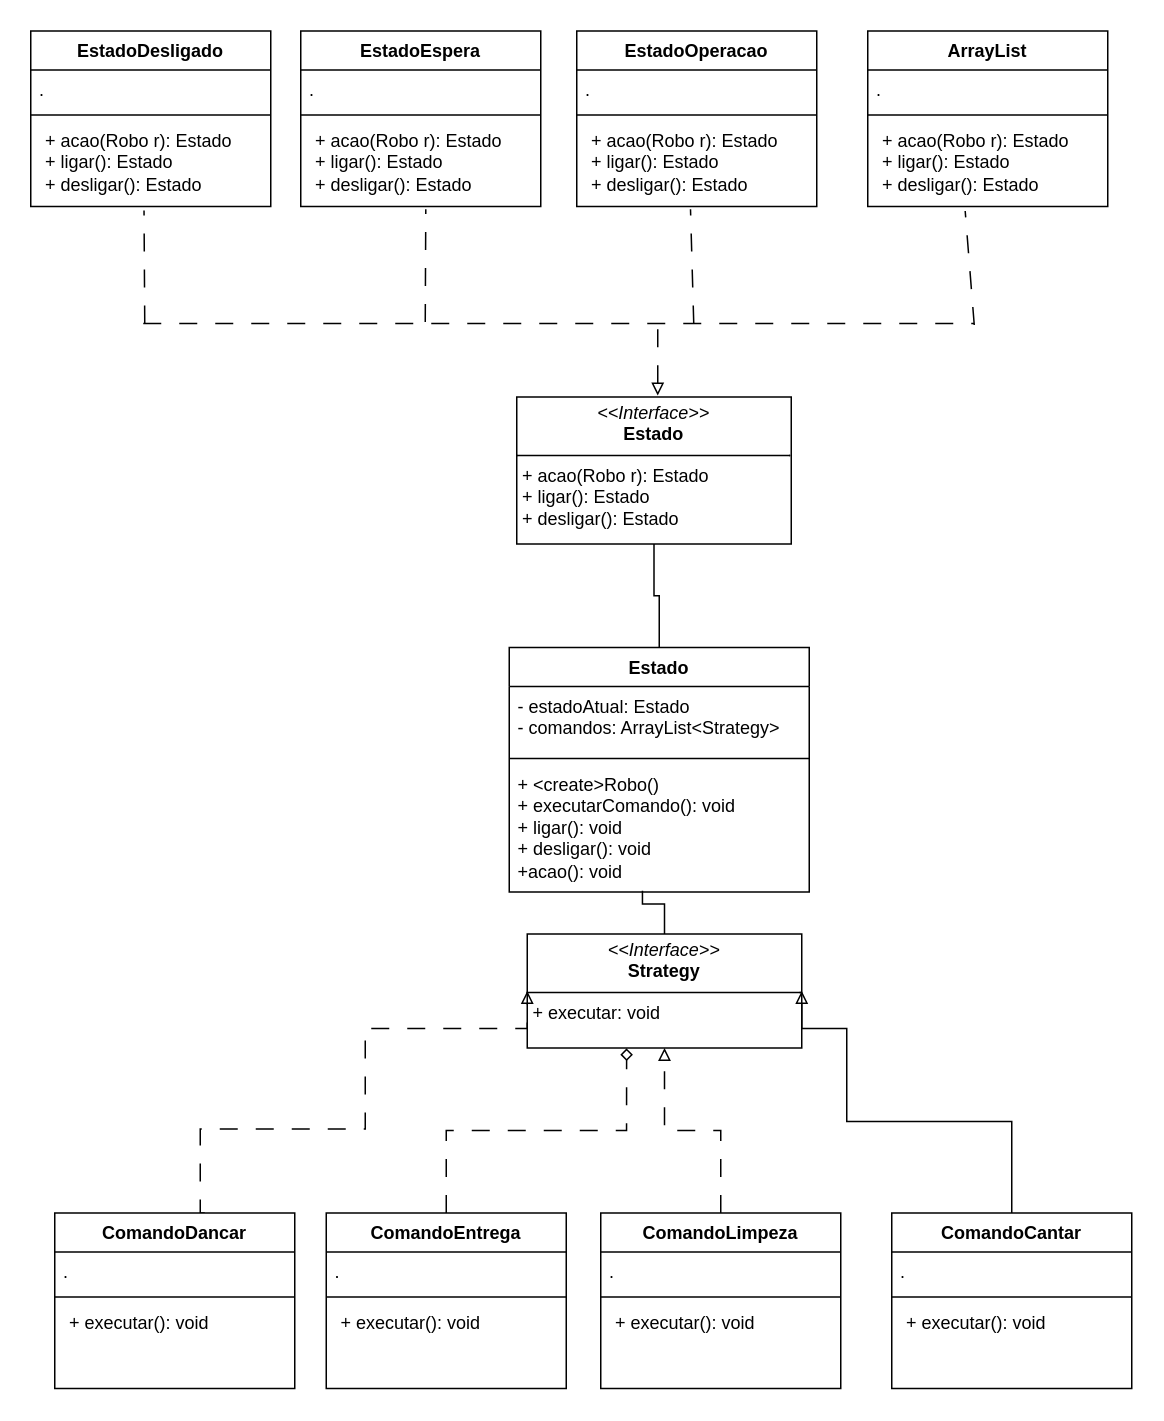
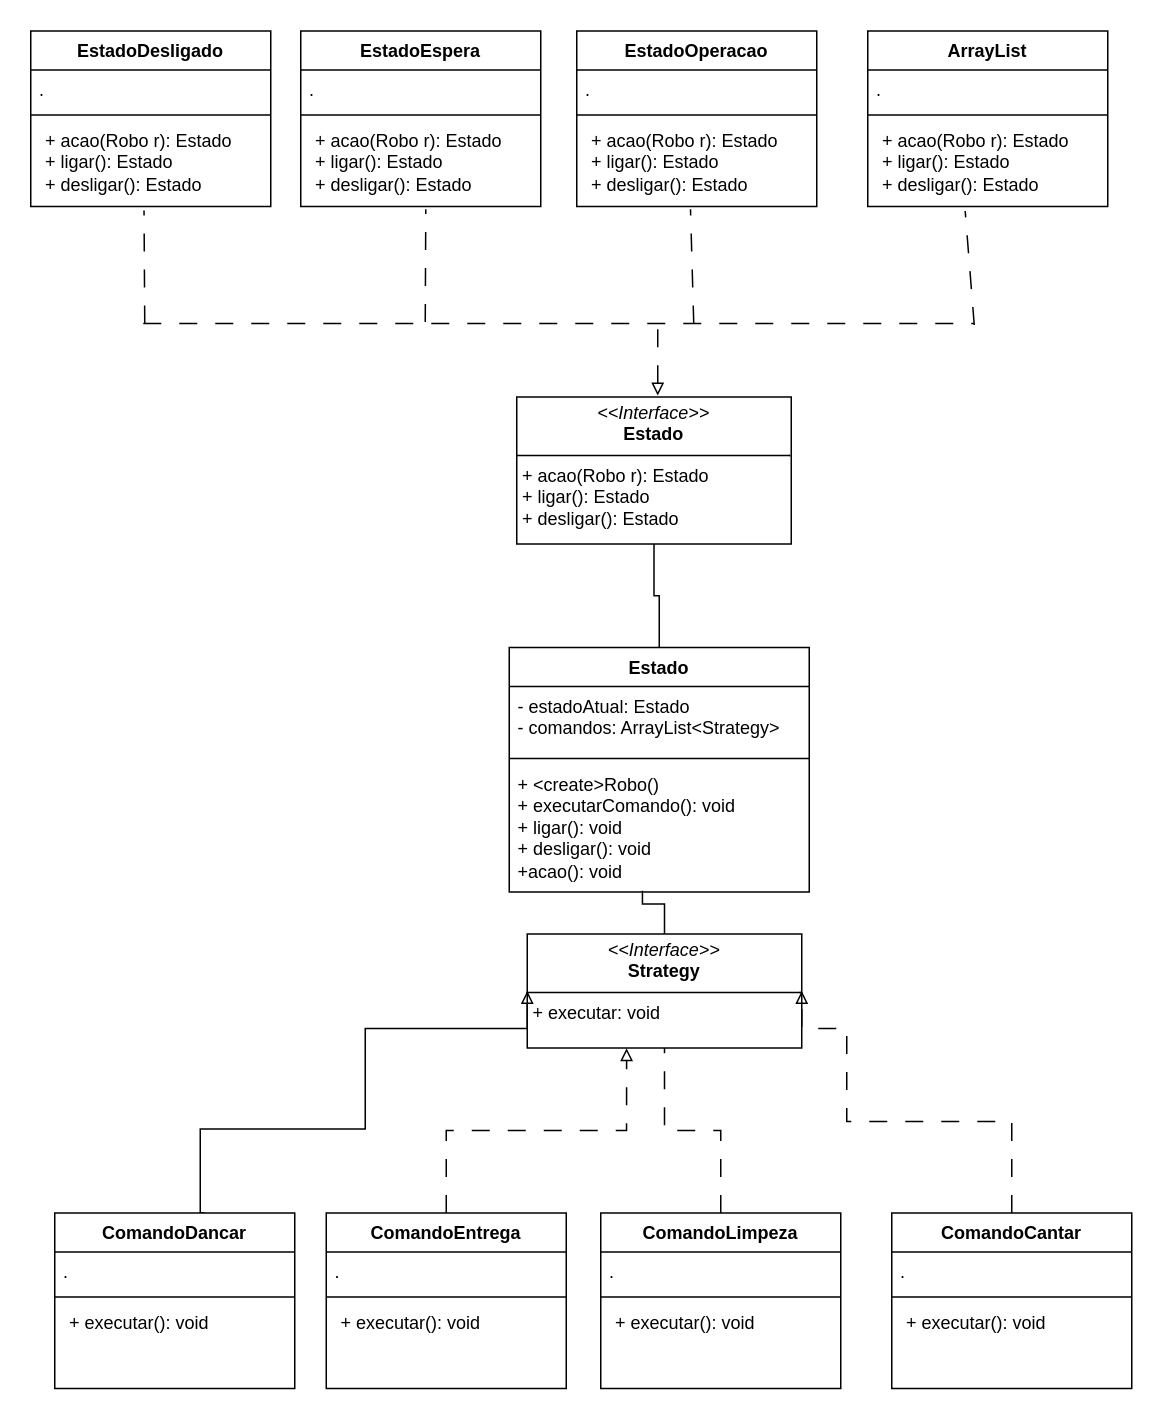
(627, 1061) -> (627, 1061)
(665, 1061) -> (665, 1055)
(1004, 1121) -> (1004, 1121)
(356, 1129) -> (356, 1129)
